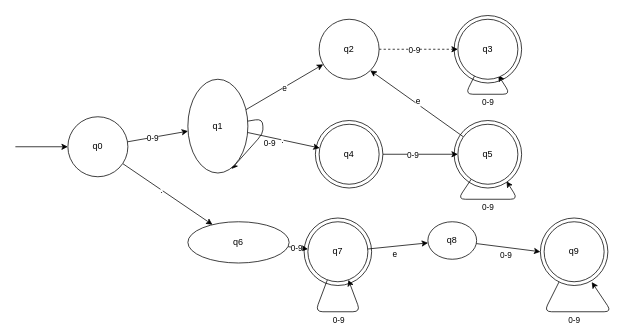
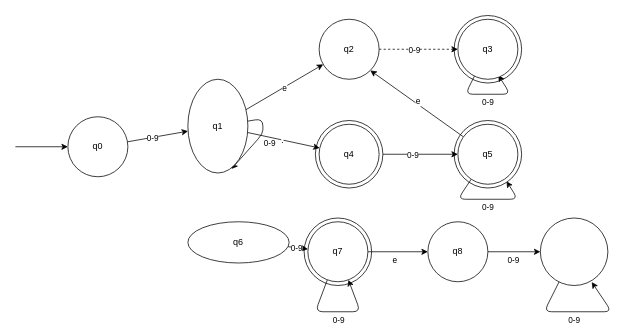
(165, 192) -> none
(452, 240) -> (458, 252)
(574, 252) -> none
